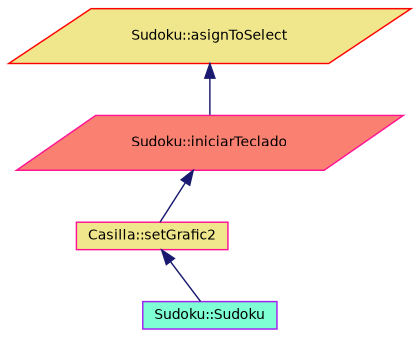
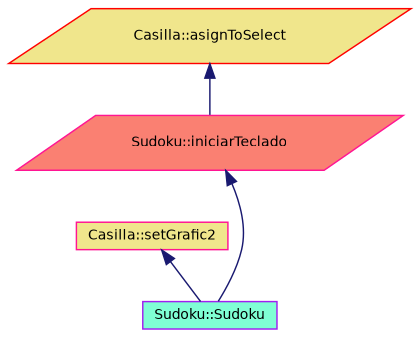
(210, 36) -> (210, 36)
(173, 203) -> (243, 244)
